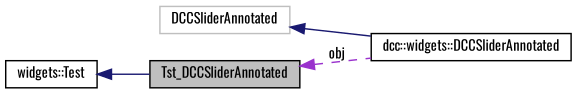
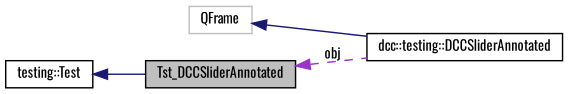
(225, 20) -> (221, 20)
(471, 47) -> (465, 47)
(51, 74) -> (49, 74)
